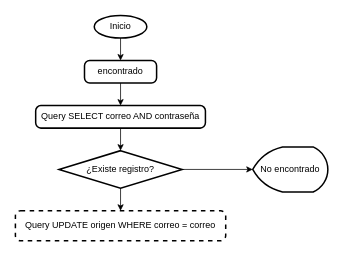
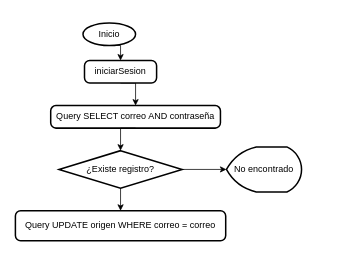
(120, 27) -> (109, 34)
(120, 72) -> (120, 72)
(120, 117) -> (135, 117)
(290, 169) -> (264, 169)
(120, 225) -> (120, 225)
